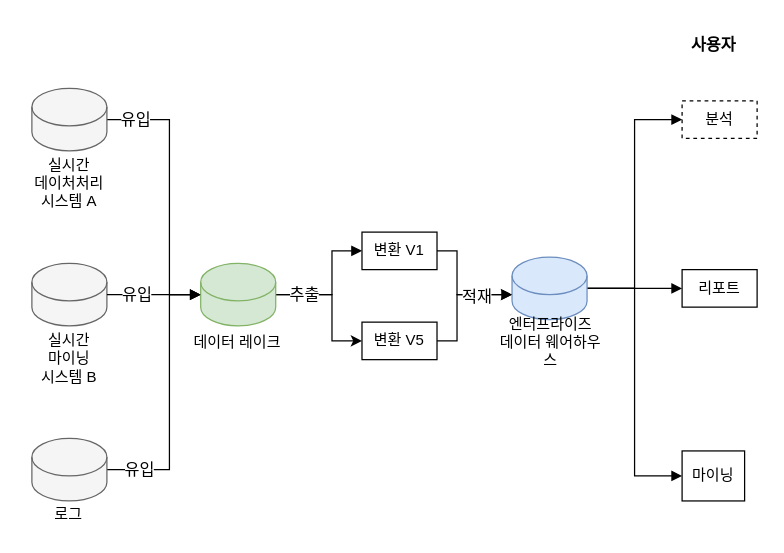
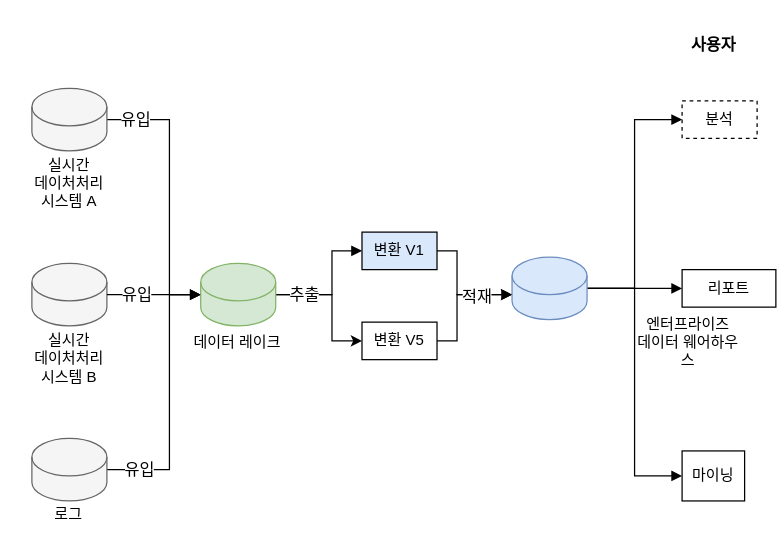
(399, 251) -> (399, 251)
(719, 288) -> (729, 288)
(551, 341) -> (688, 341)
(69, 358) -> (69, 358)
